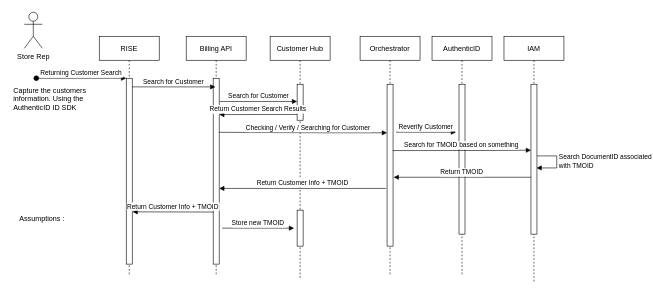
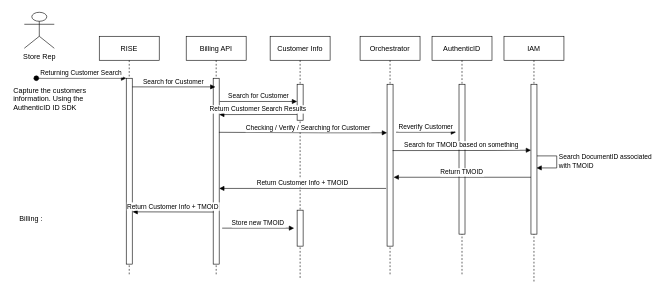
(33, 30) -> (39, 30)
(300, 49) -> (300, 49)
(43, 219) -> (32, 219)
